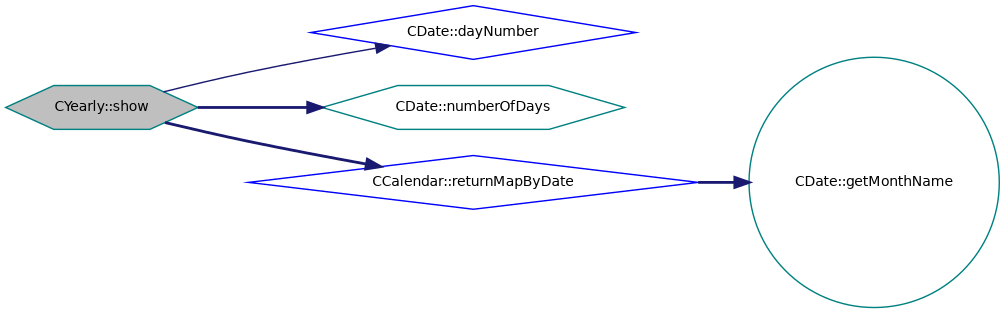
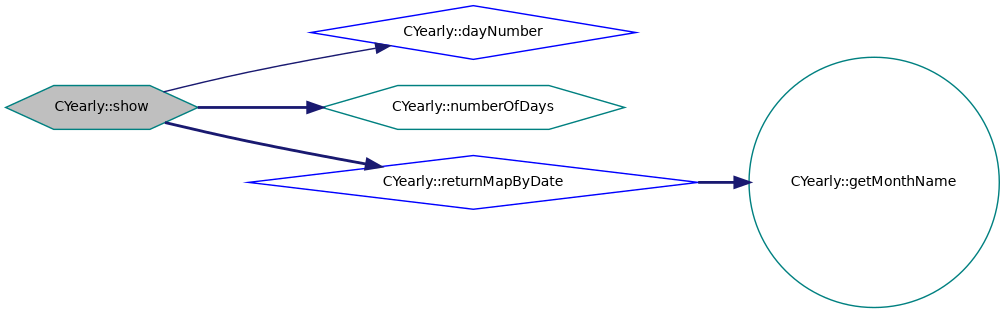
(473, 33) -> (473, 33)
(473, 107) -> (473, 107)
(473, 182) -> (473, 182)
(874, 182) -> (874, 182)
